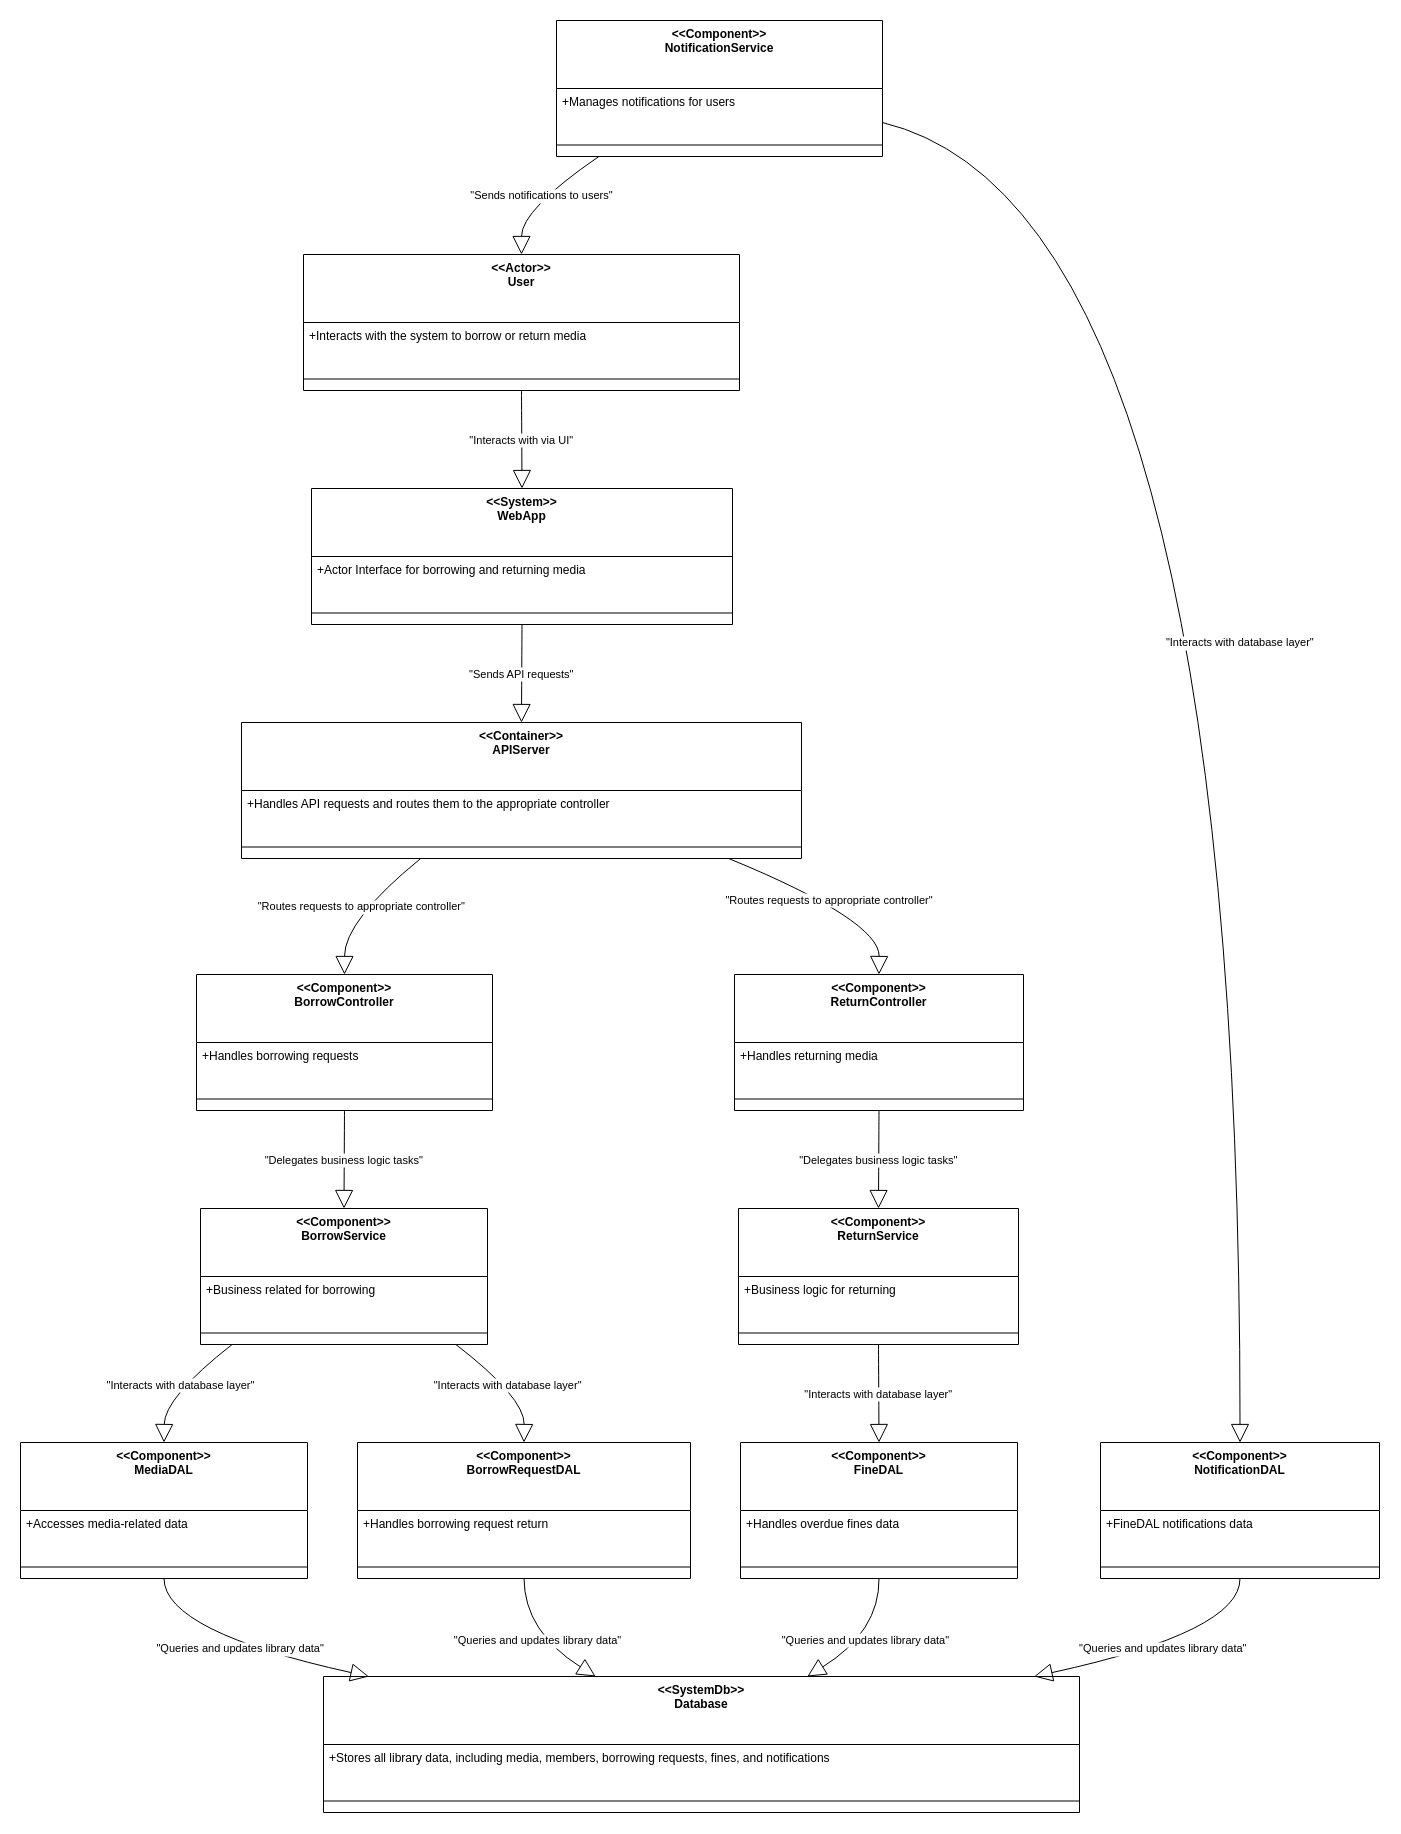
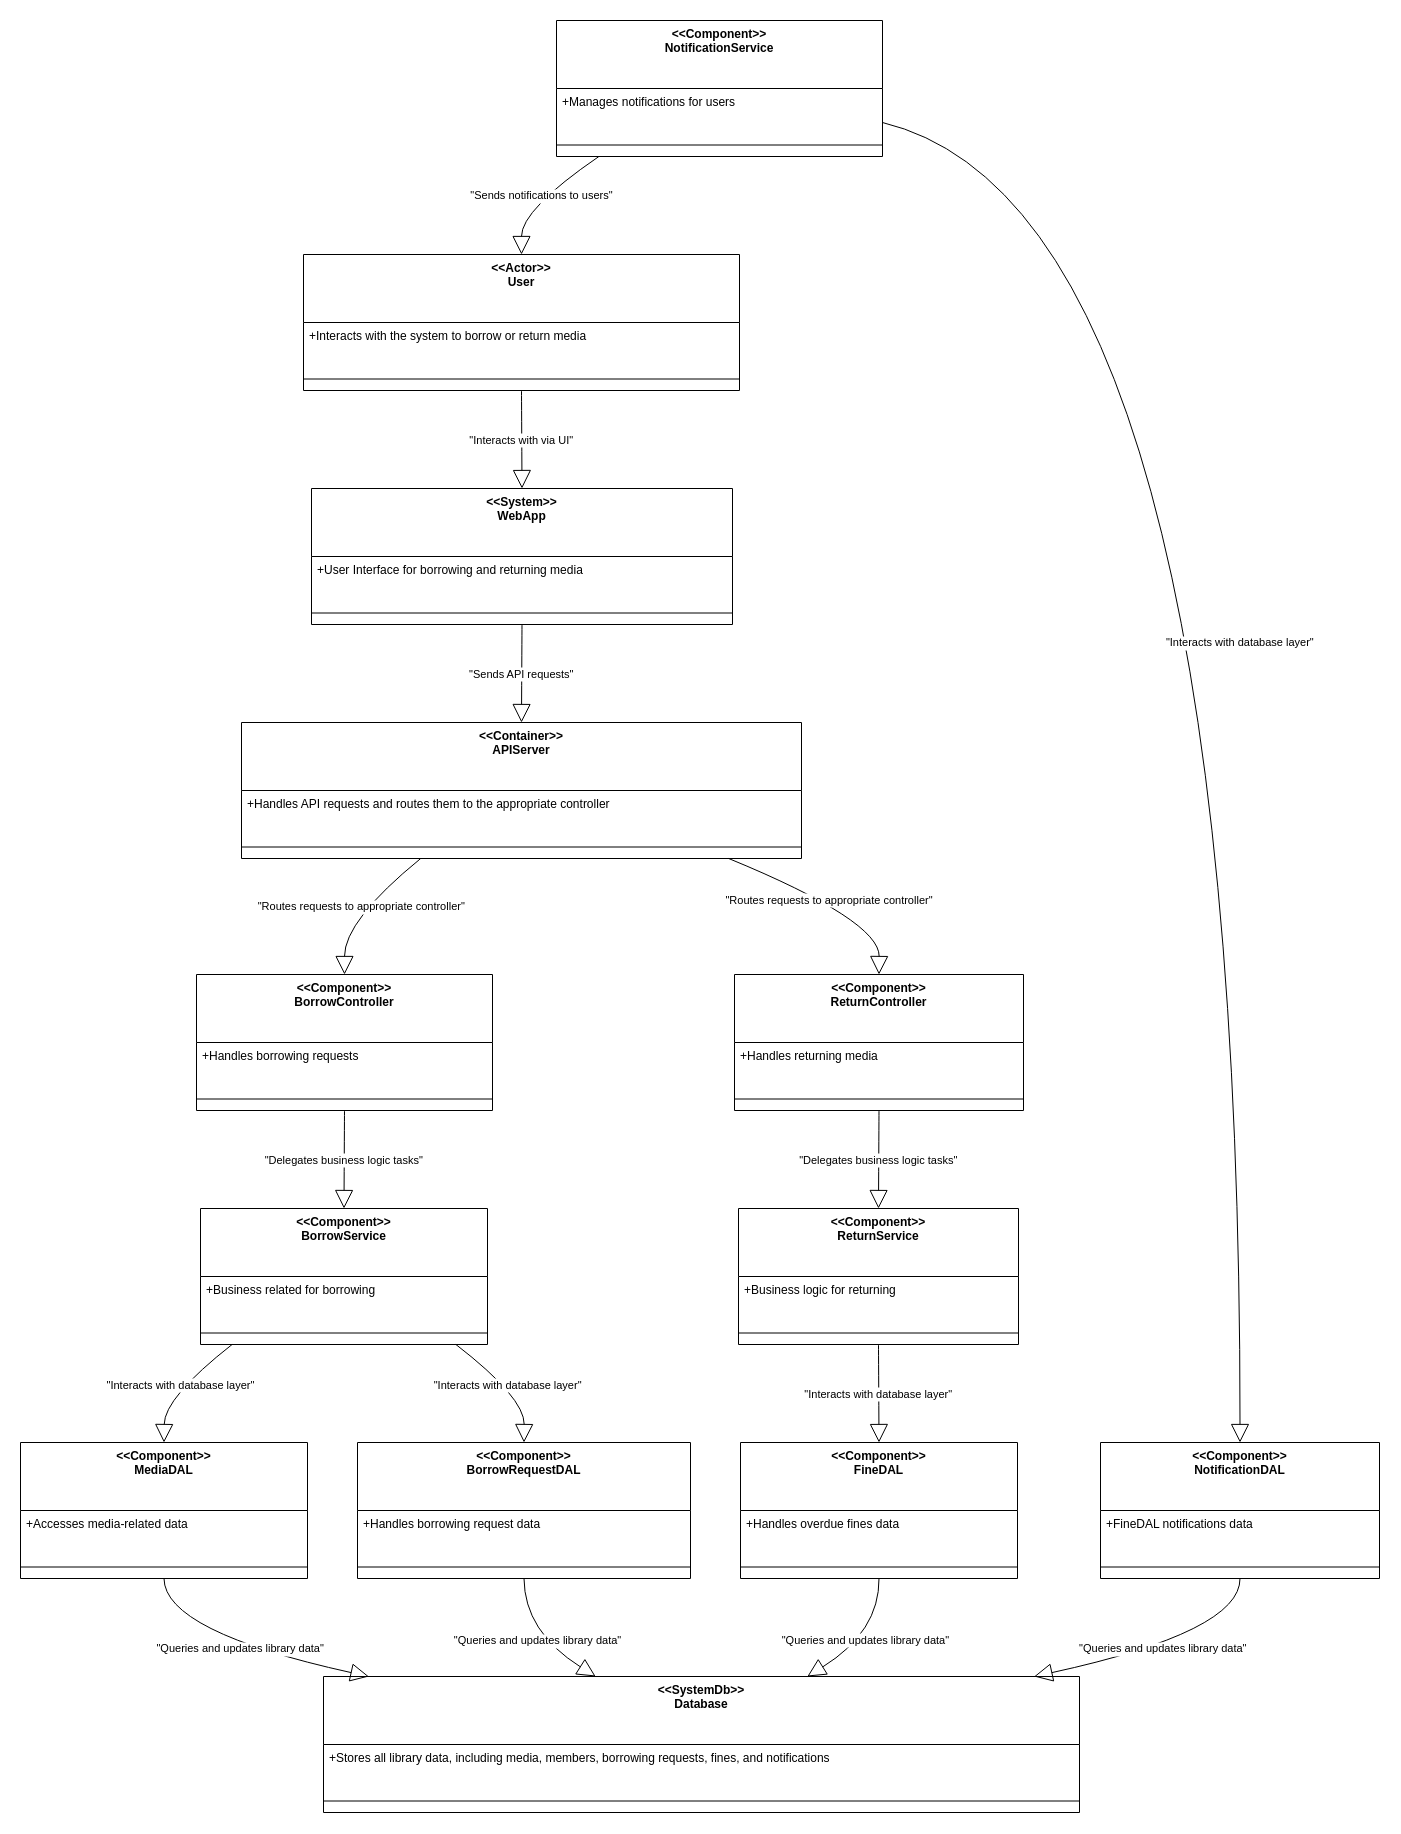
(471, 570) -> (468, 570)
(466, 1524) -> (459, 1524)
